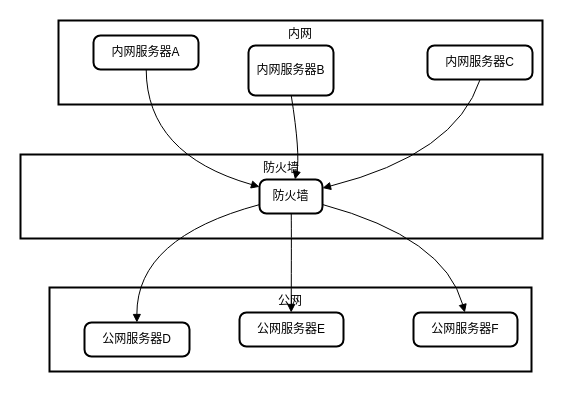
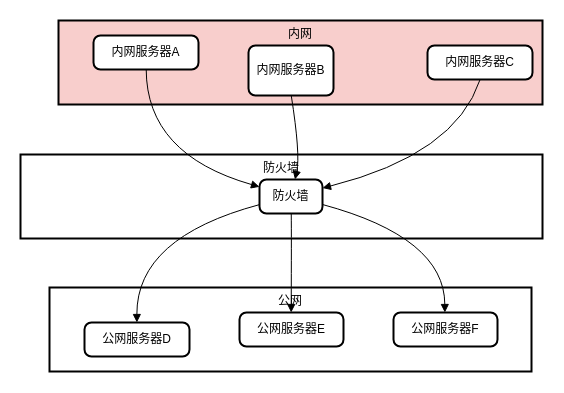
(301, 35) -> (301, 35)
(466, 330) -> (446, 330)
